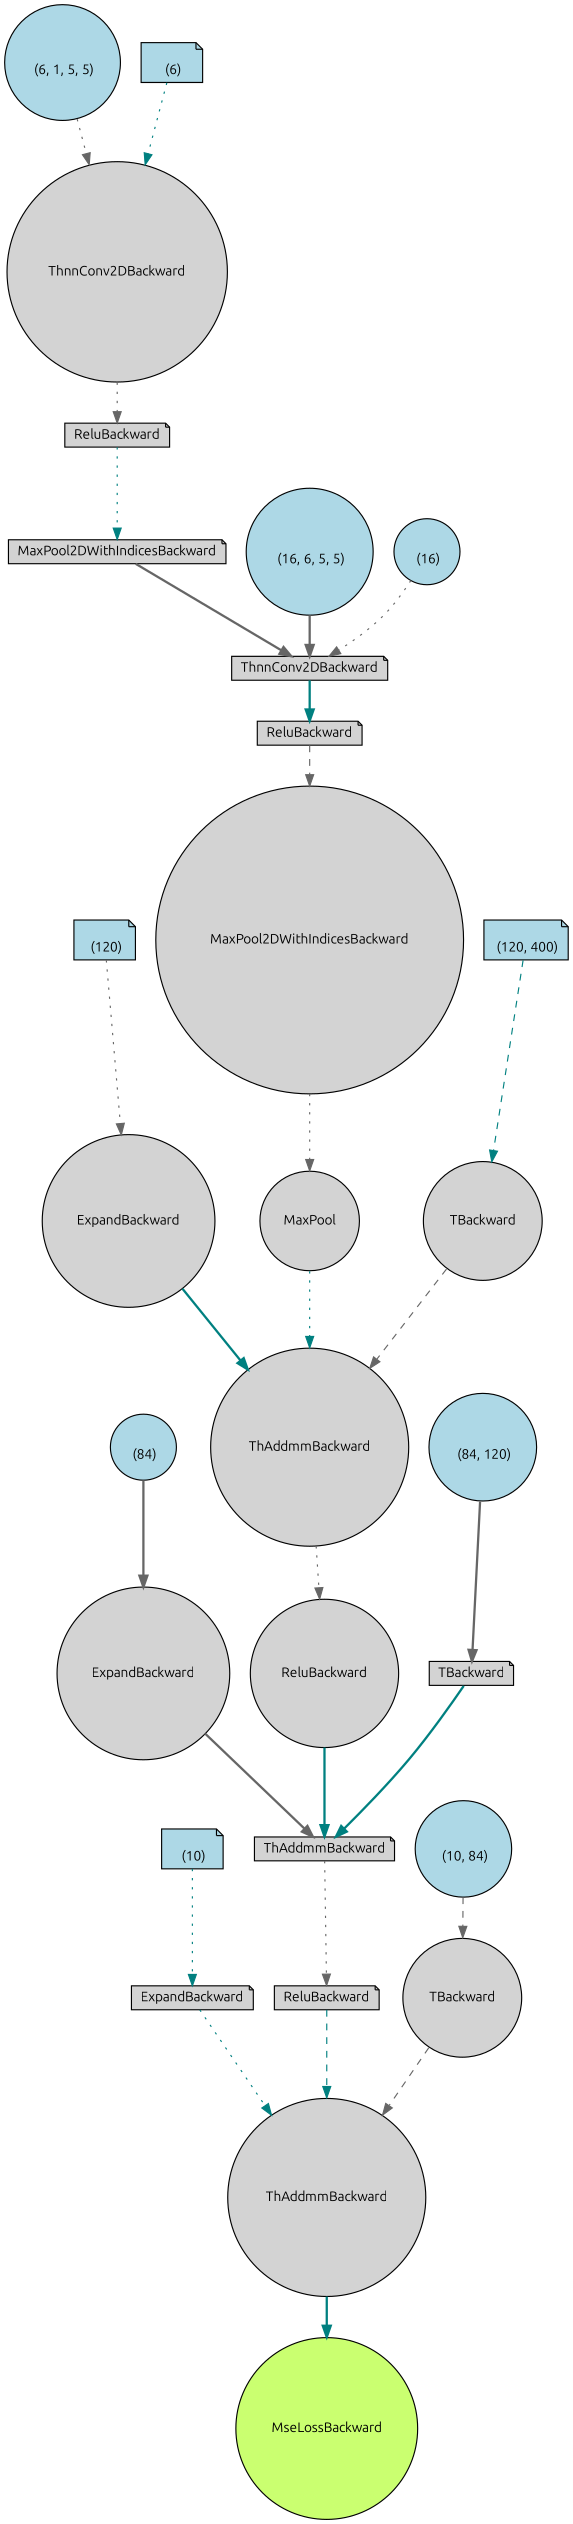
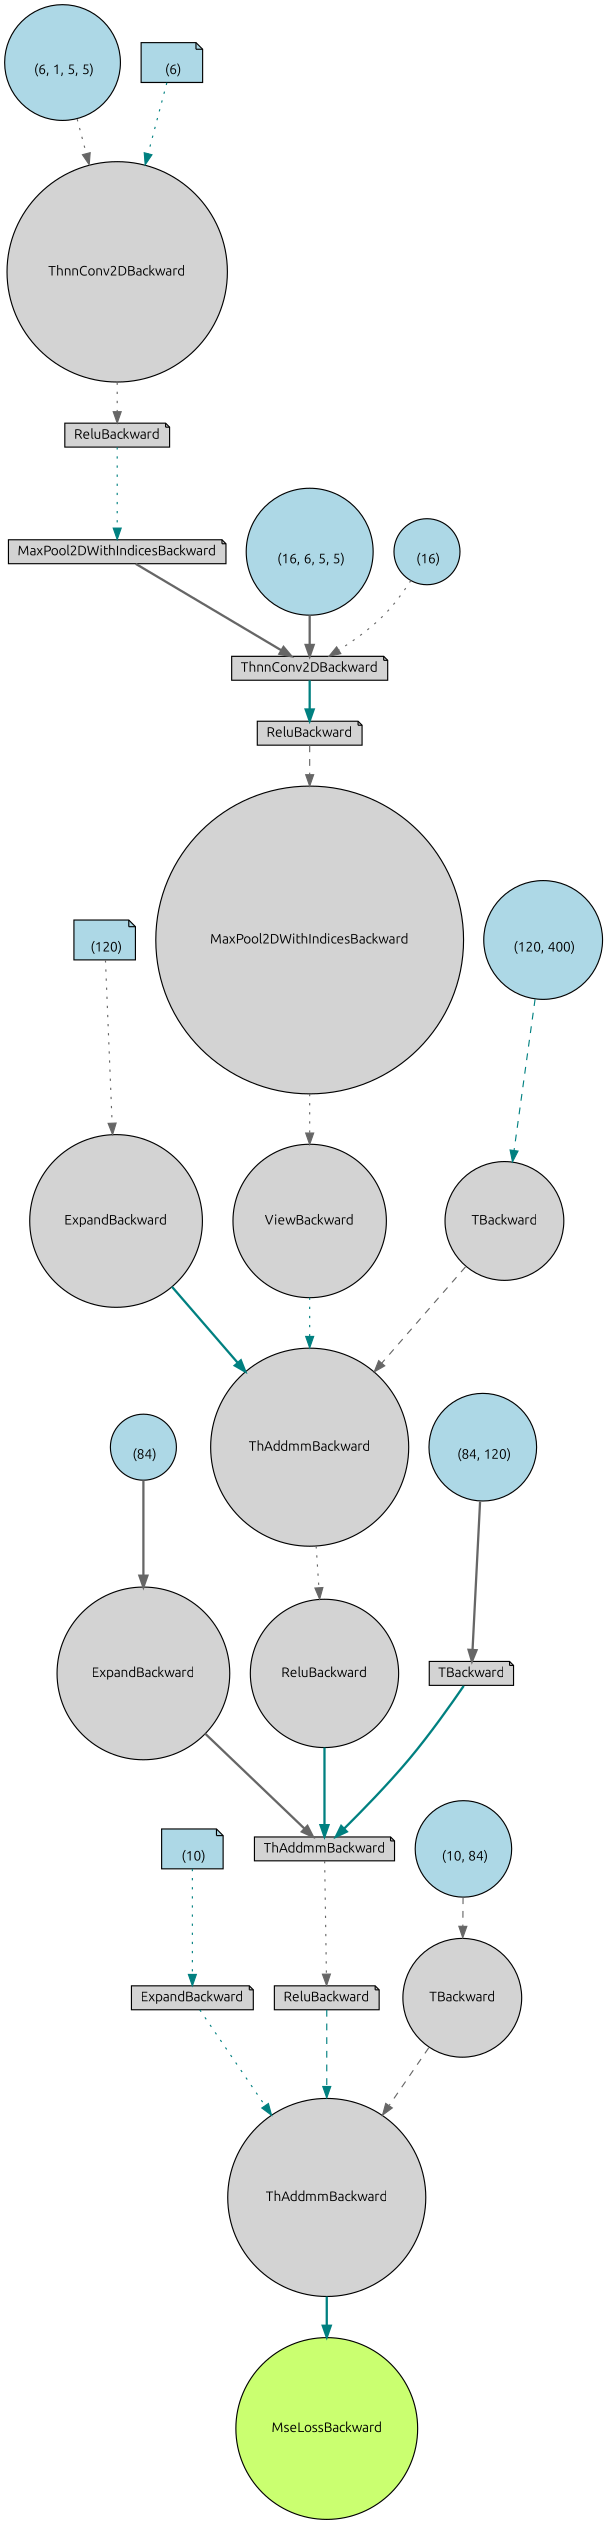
(526, 940) -> (543, 940)
(310, 1221) -> (310, 1221)
